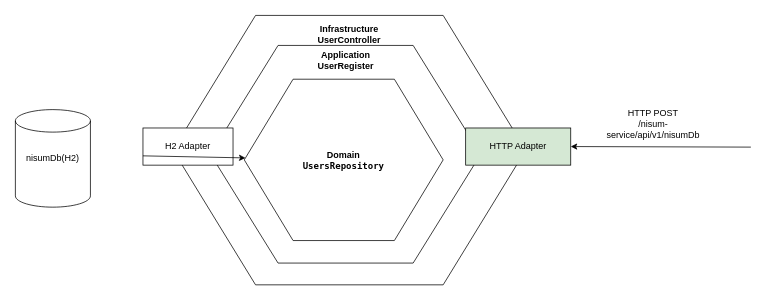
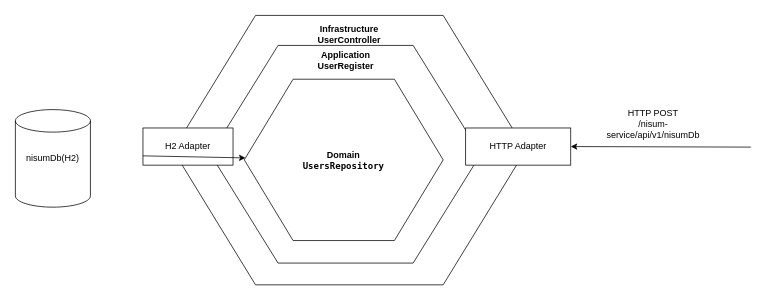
(518, 146) -> (518, 146)
